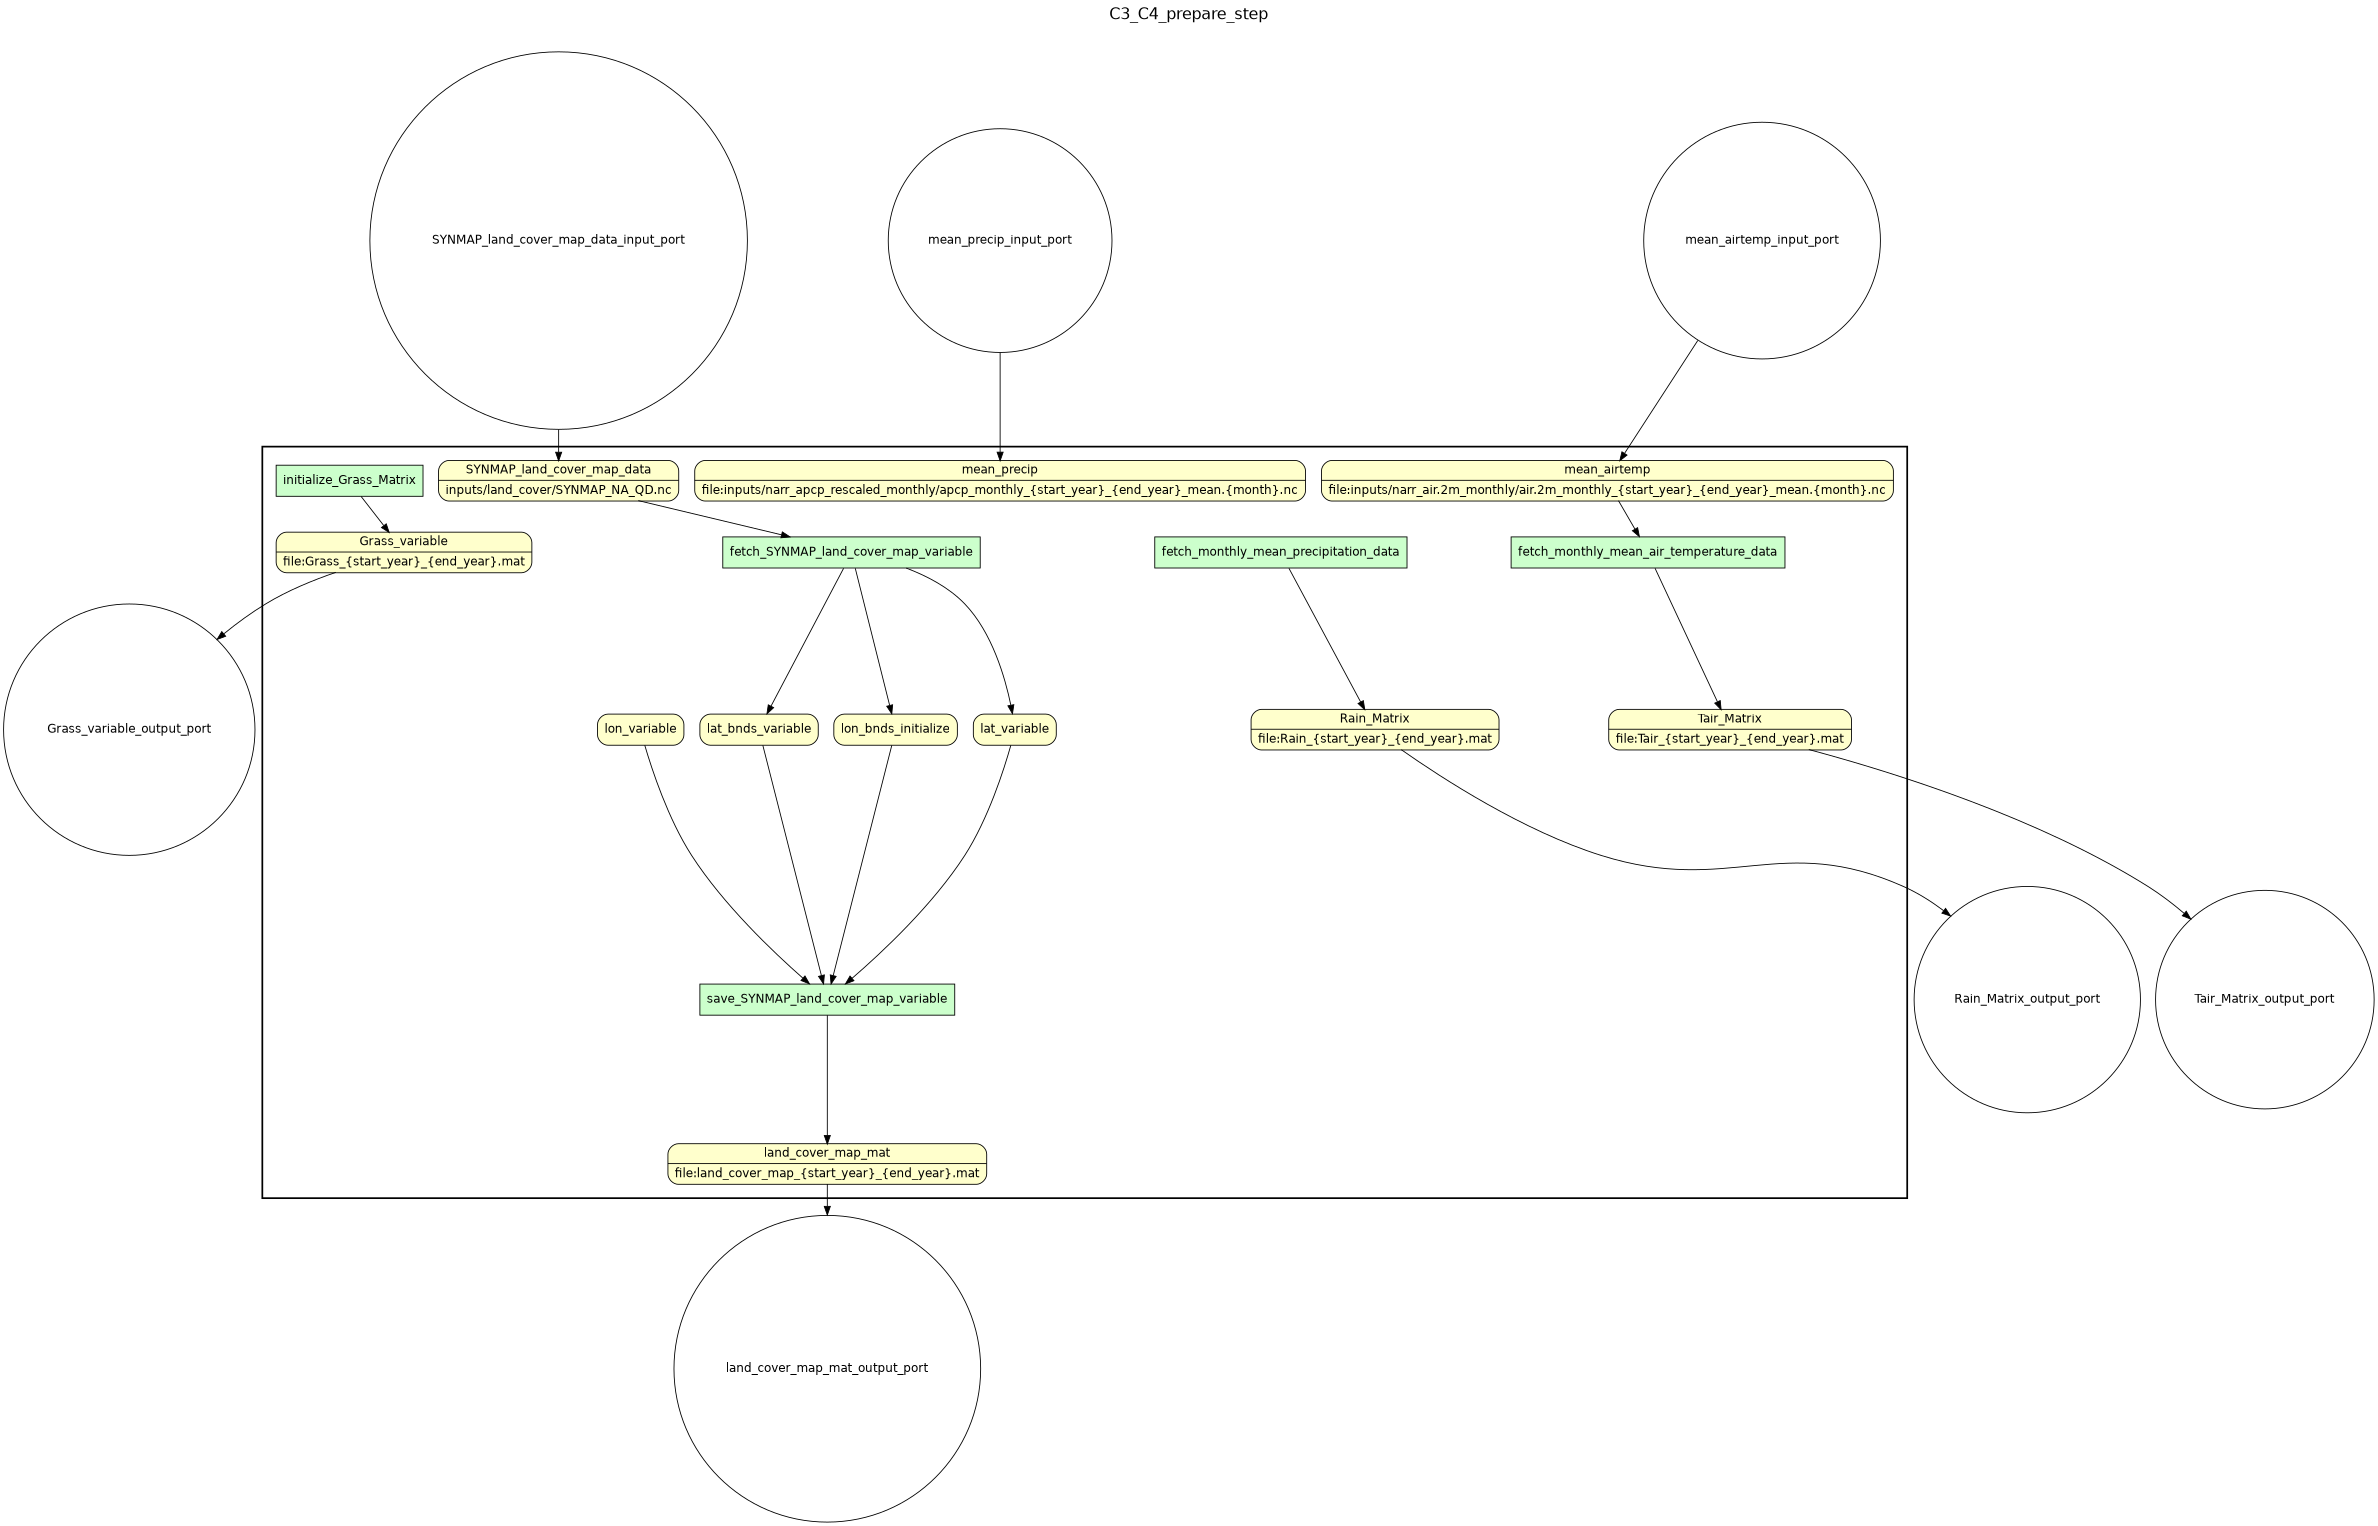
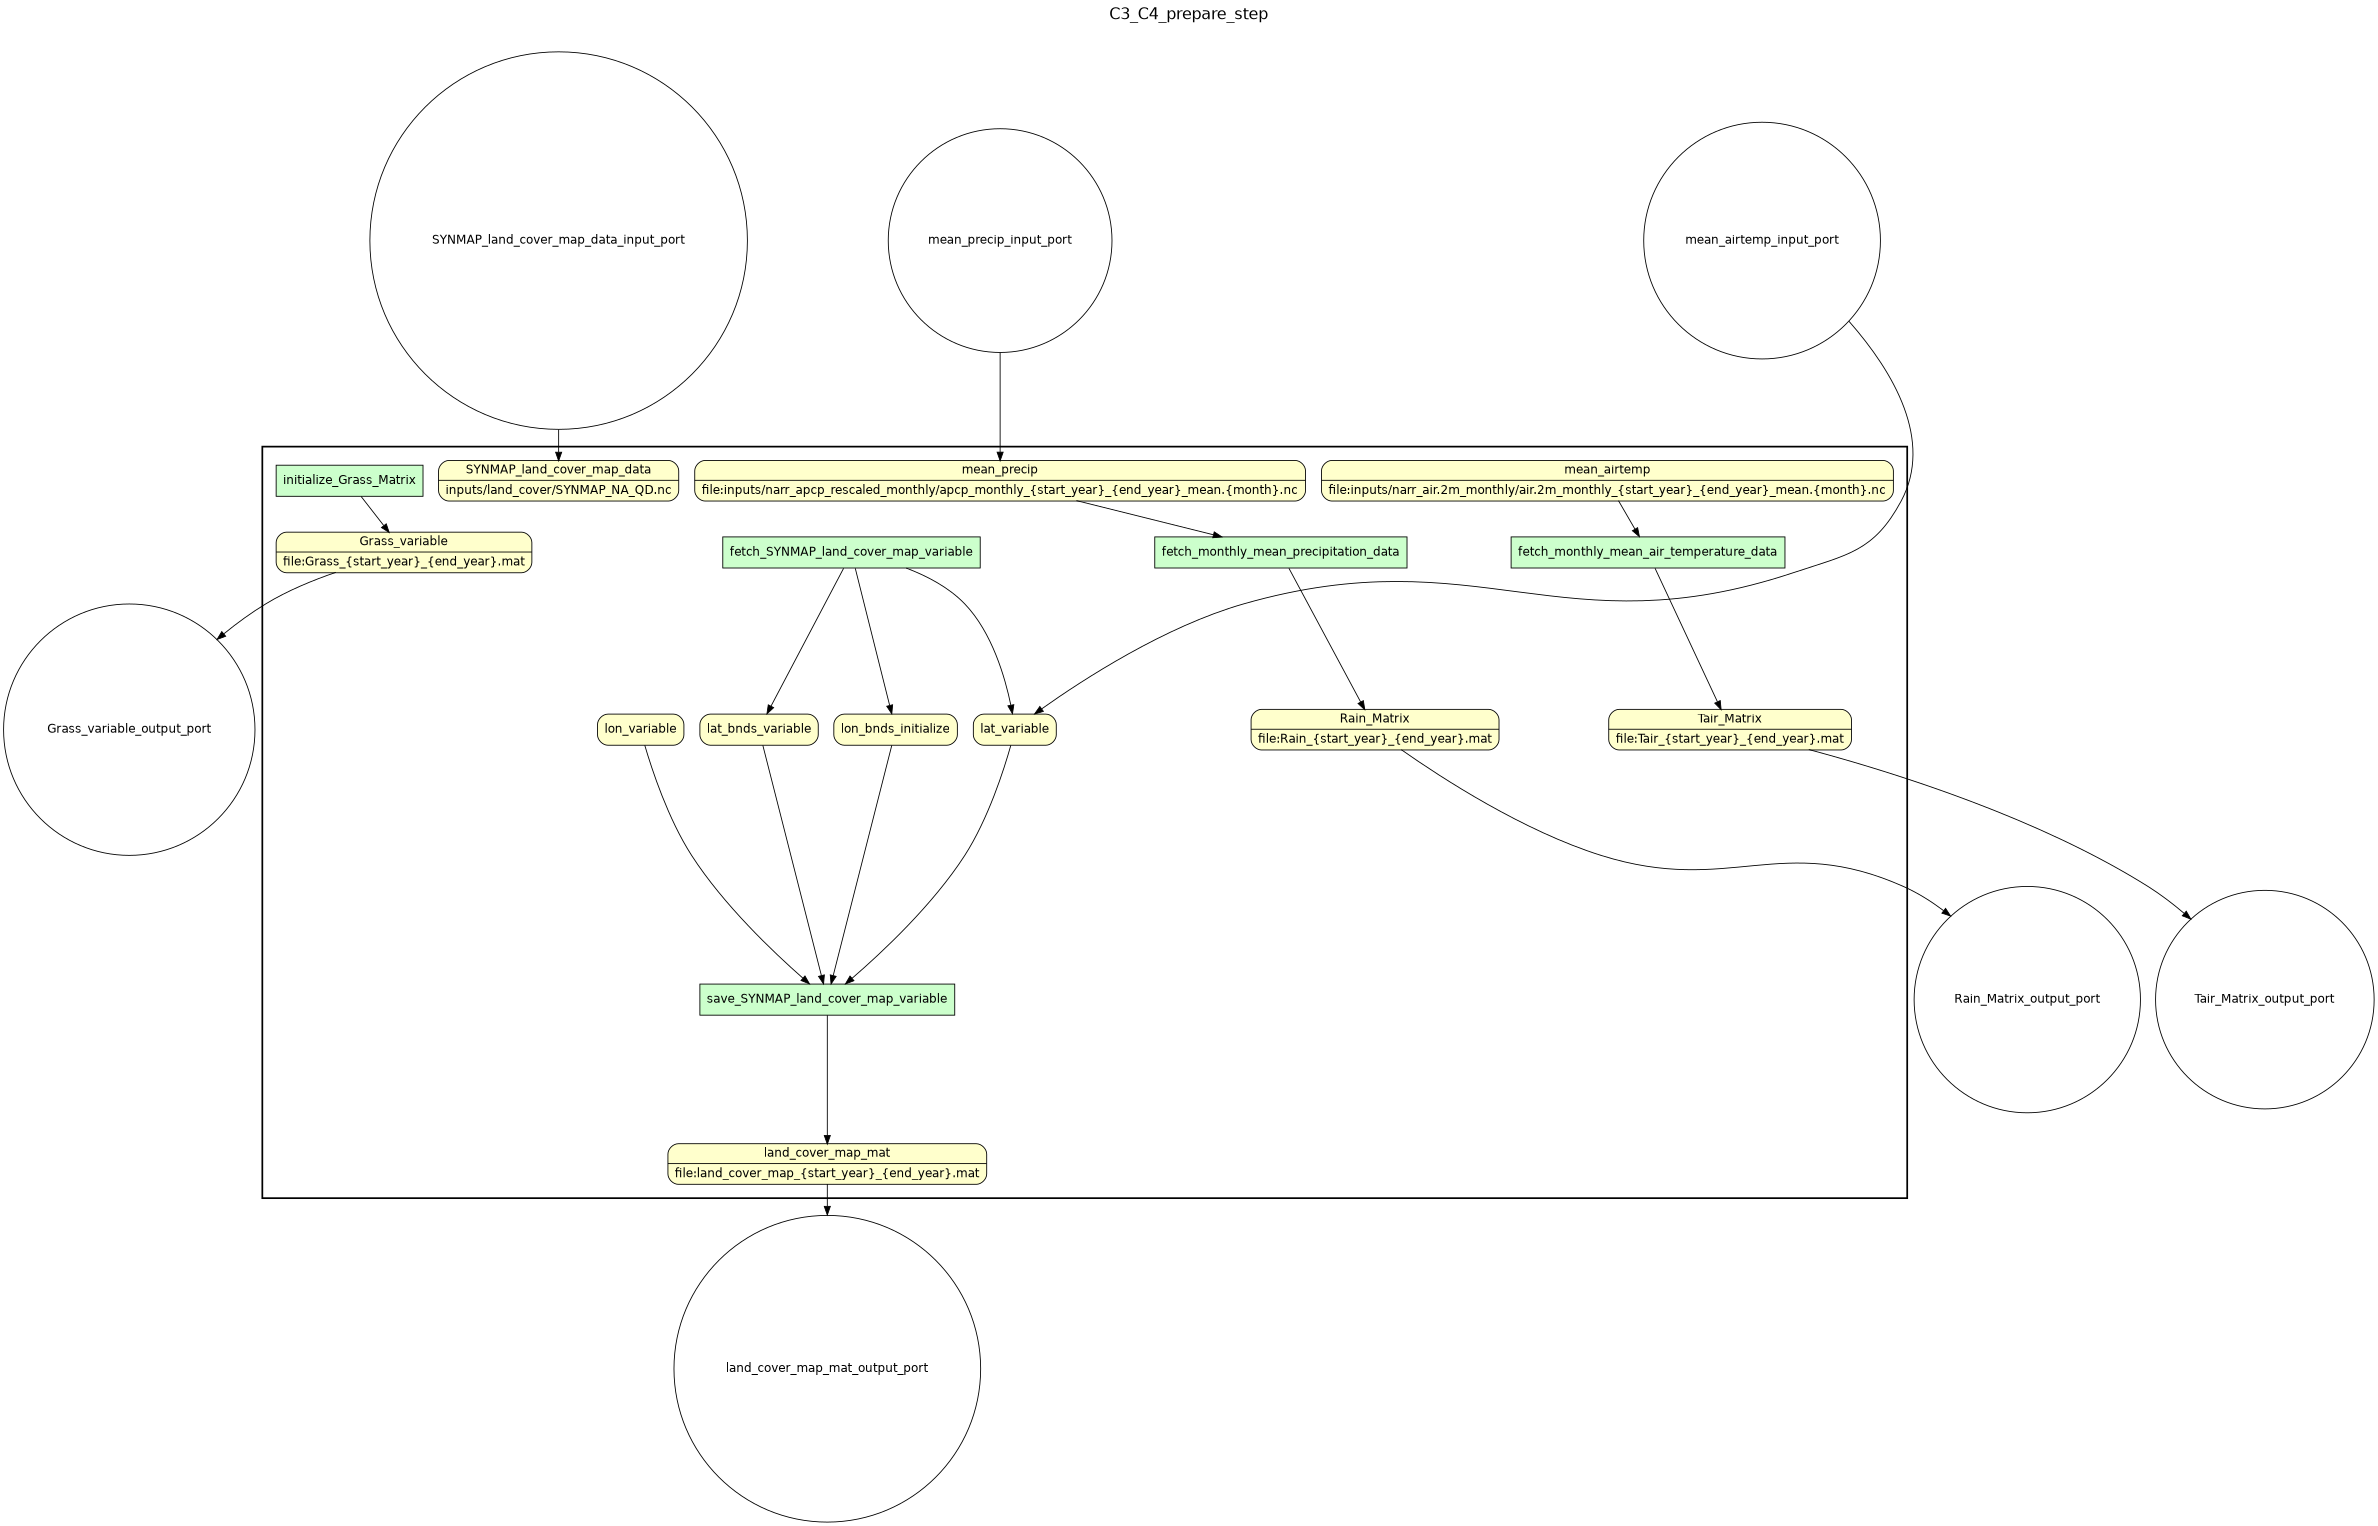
(1661, 397) -> (1571, 598)
(710, 518) -> none
none -> (1145, 518)
